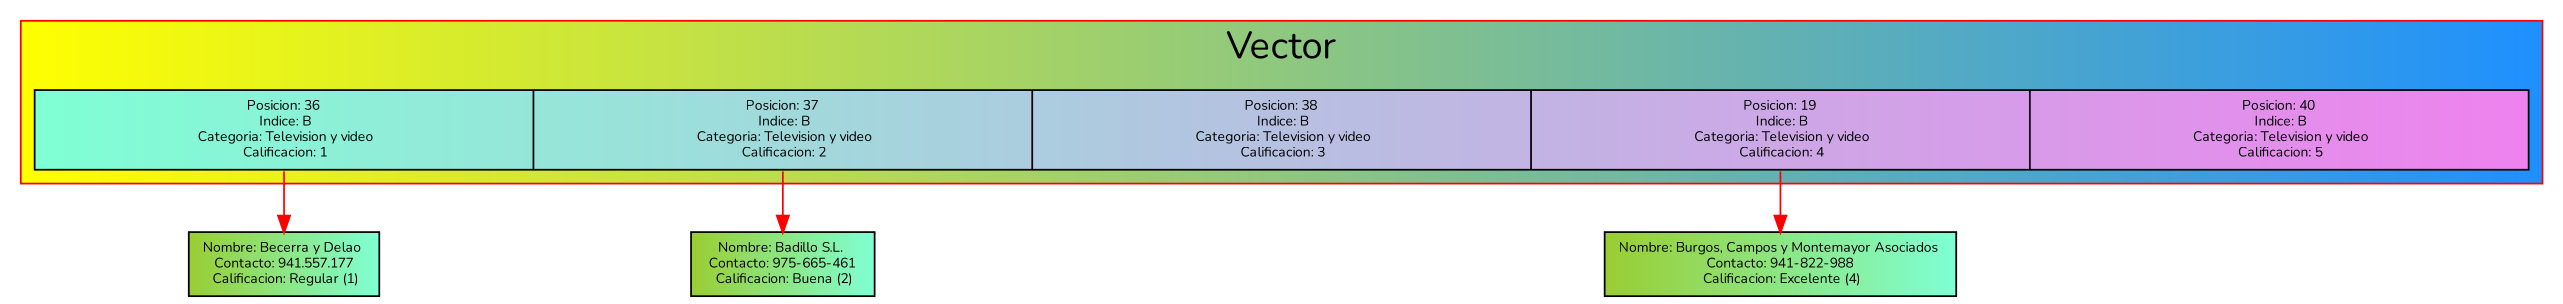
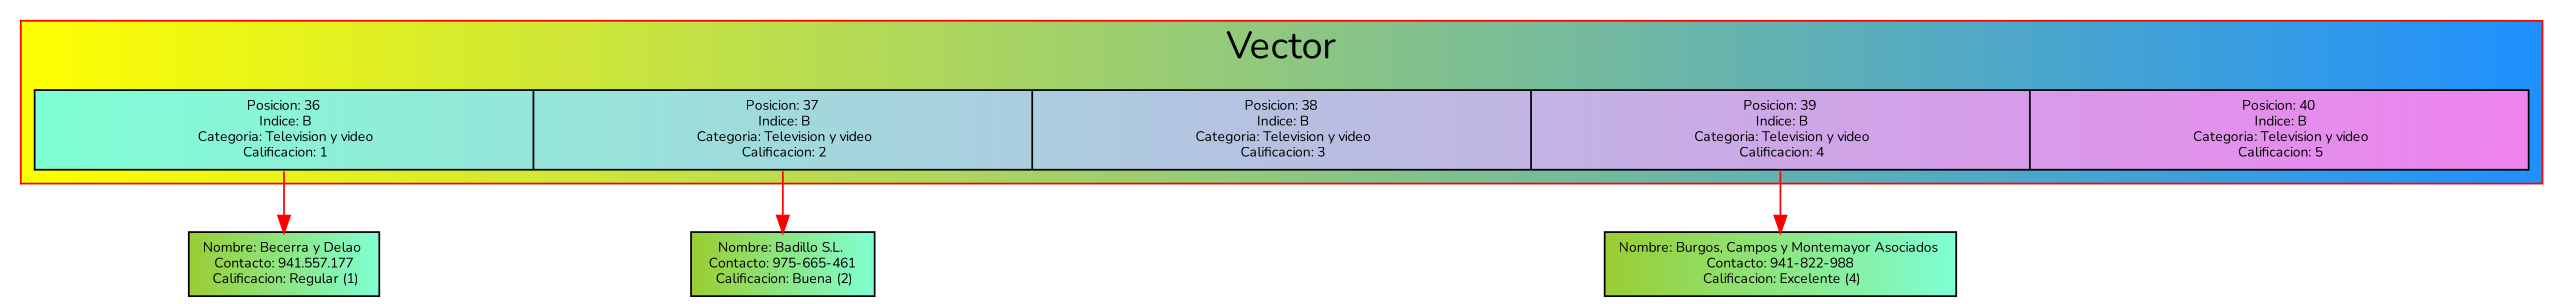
(1780, 106) -> (1780, 106)
